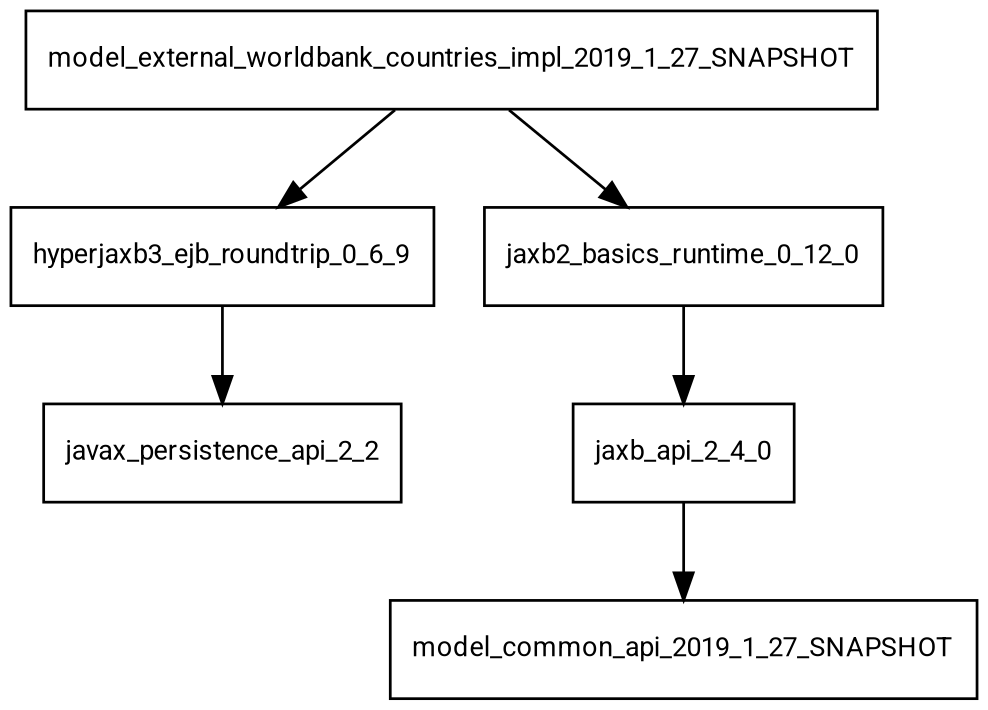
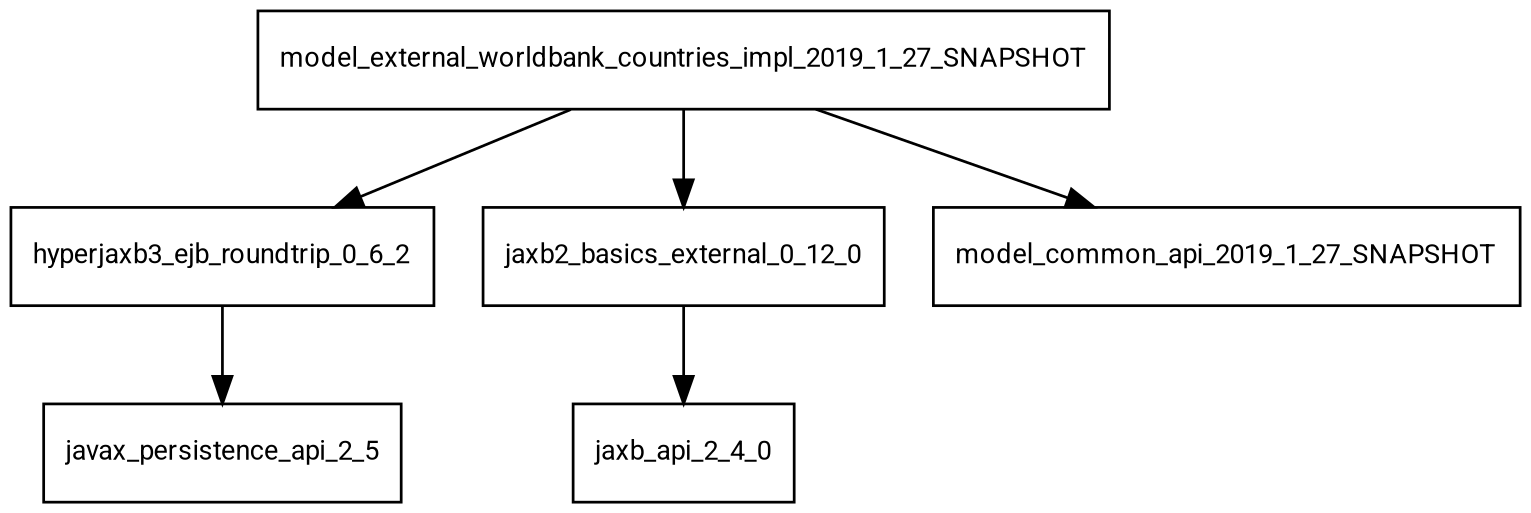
(222, 257) -> (222, 257)
(684, 257) -> (684, 257)
(222, 453) -> (222, 453)
(684, 538) -> (942, 154)
